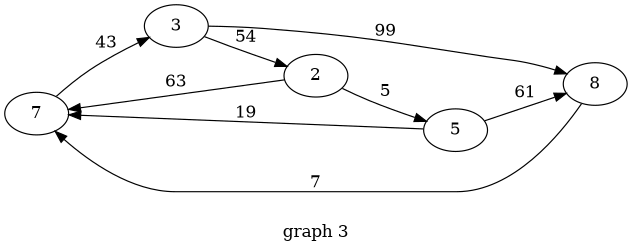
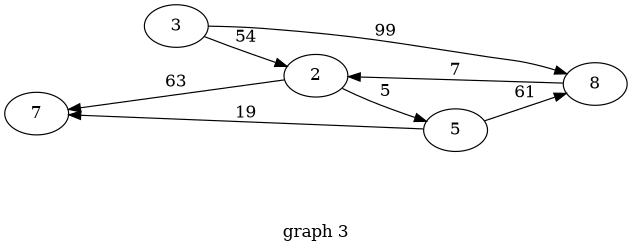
(95, 66) -> none
(332, 192) -> (462, 80)
